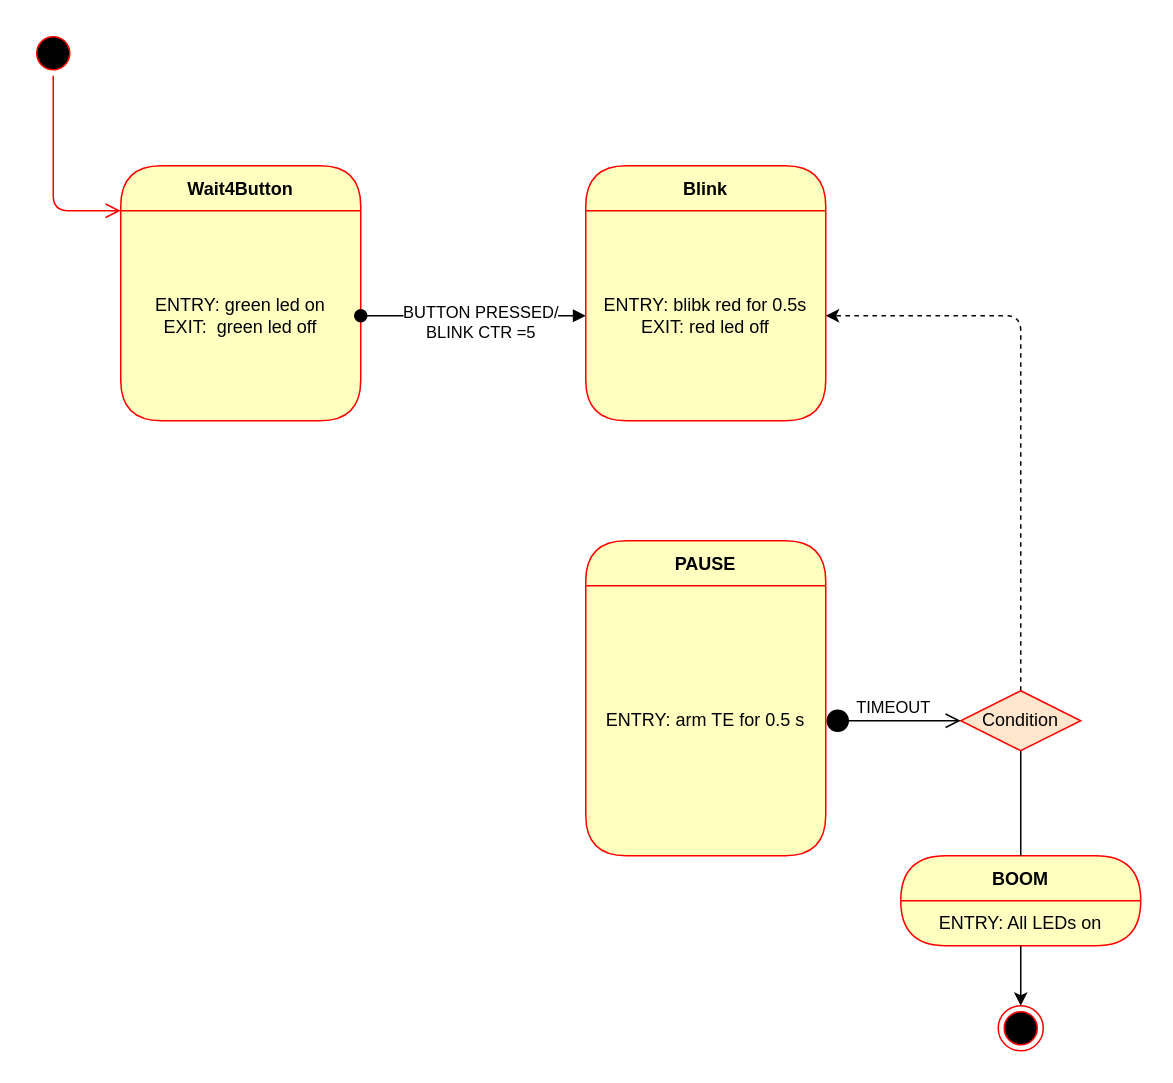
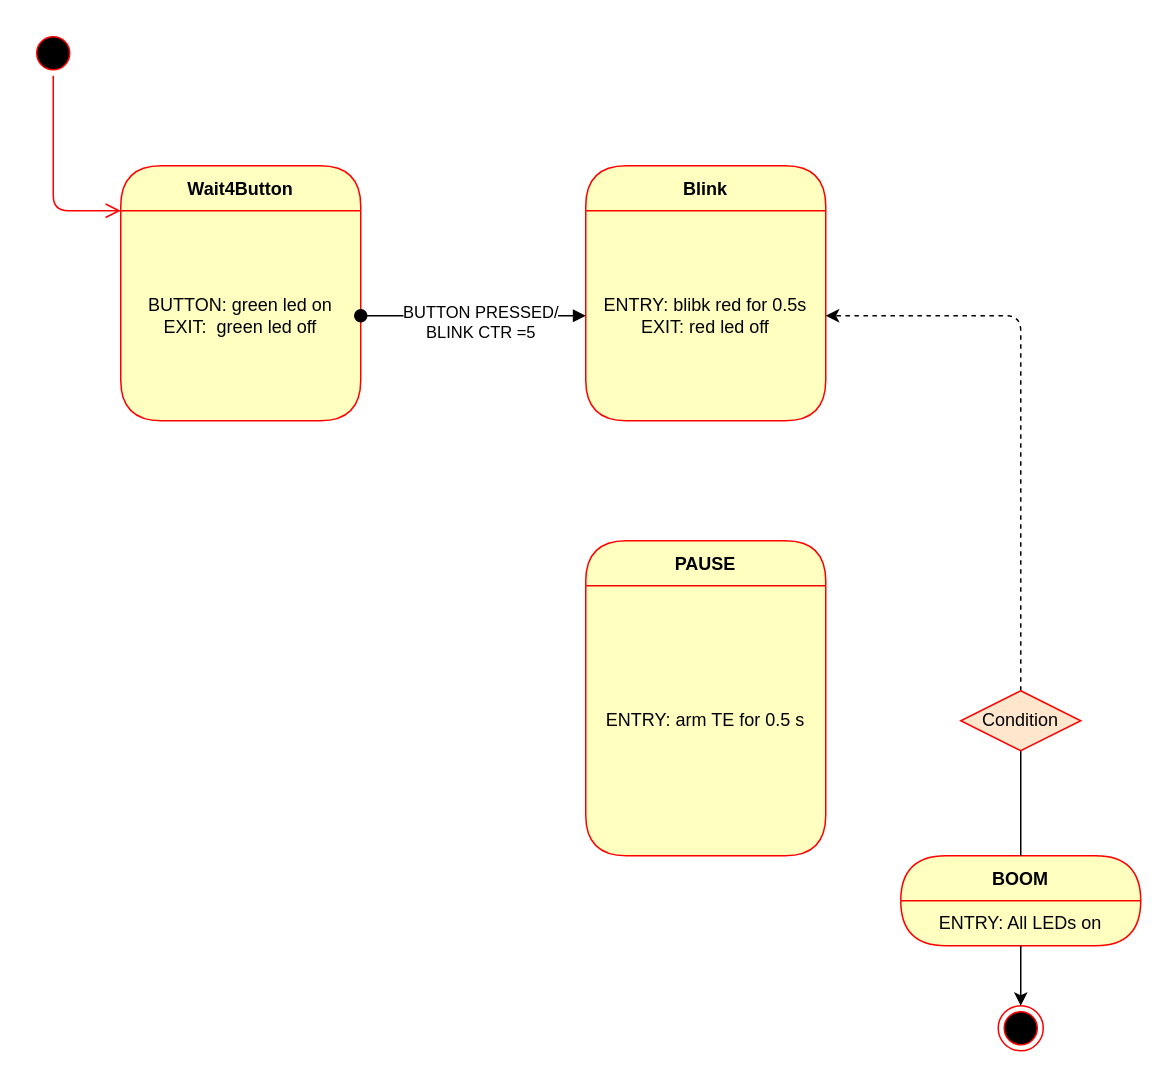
(241, 316) -> (241, 316)
(903, 721) -> none
